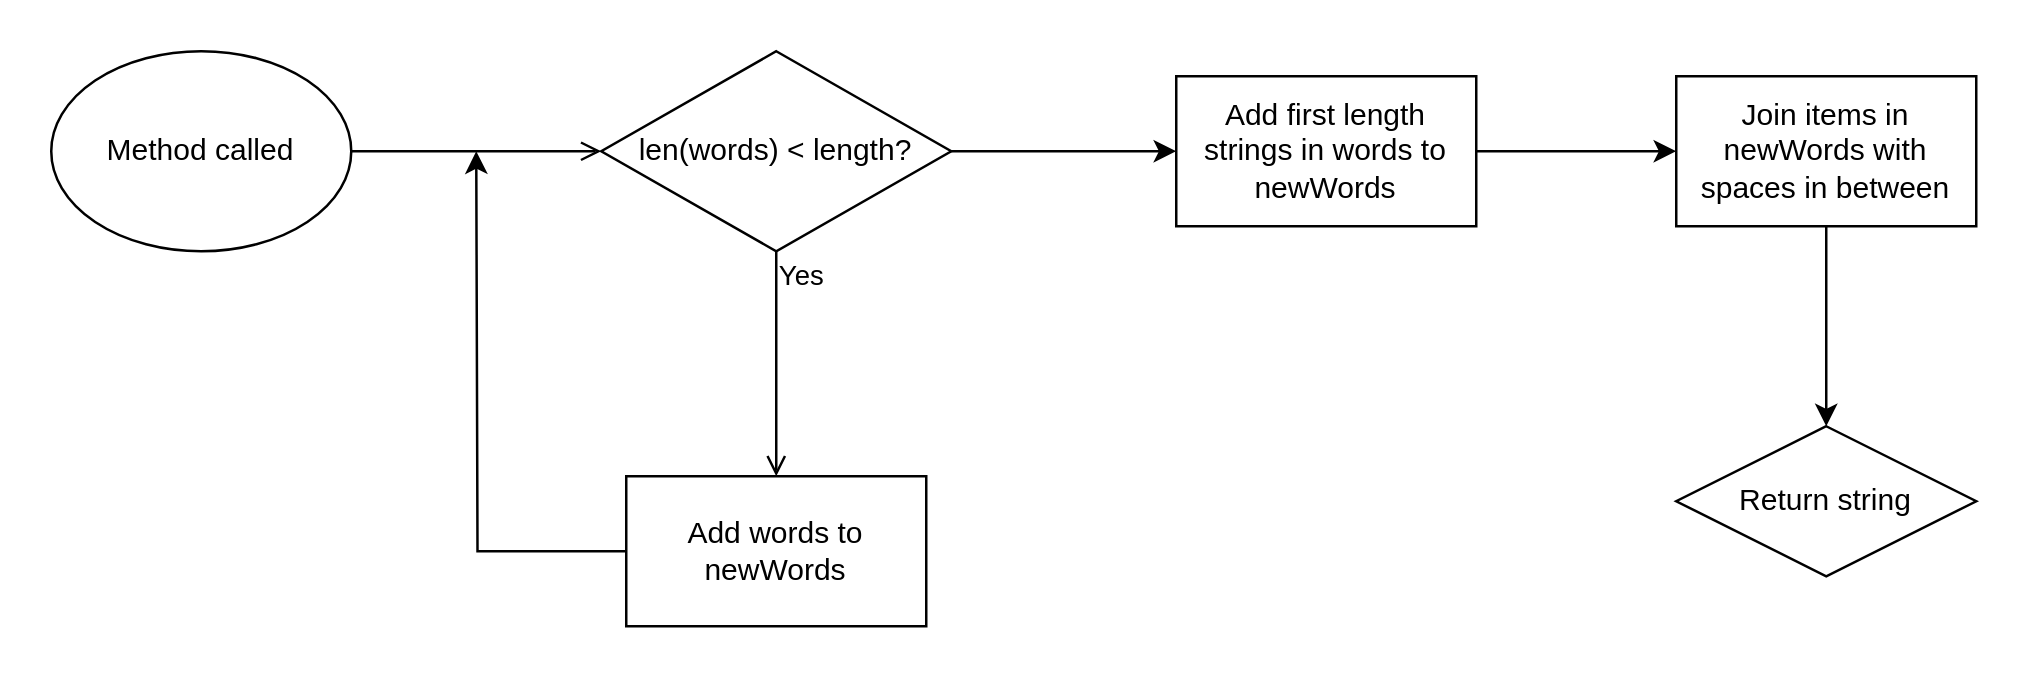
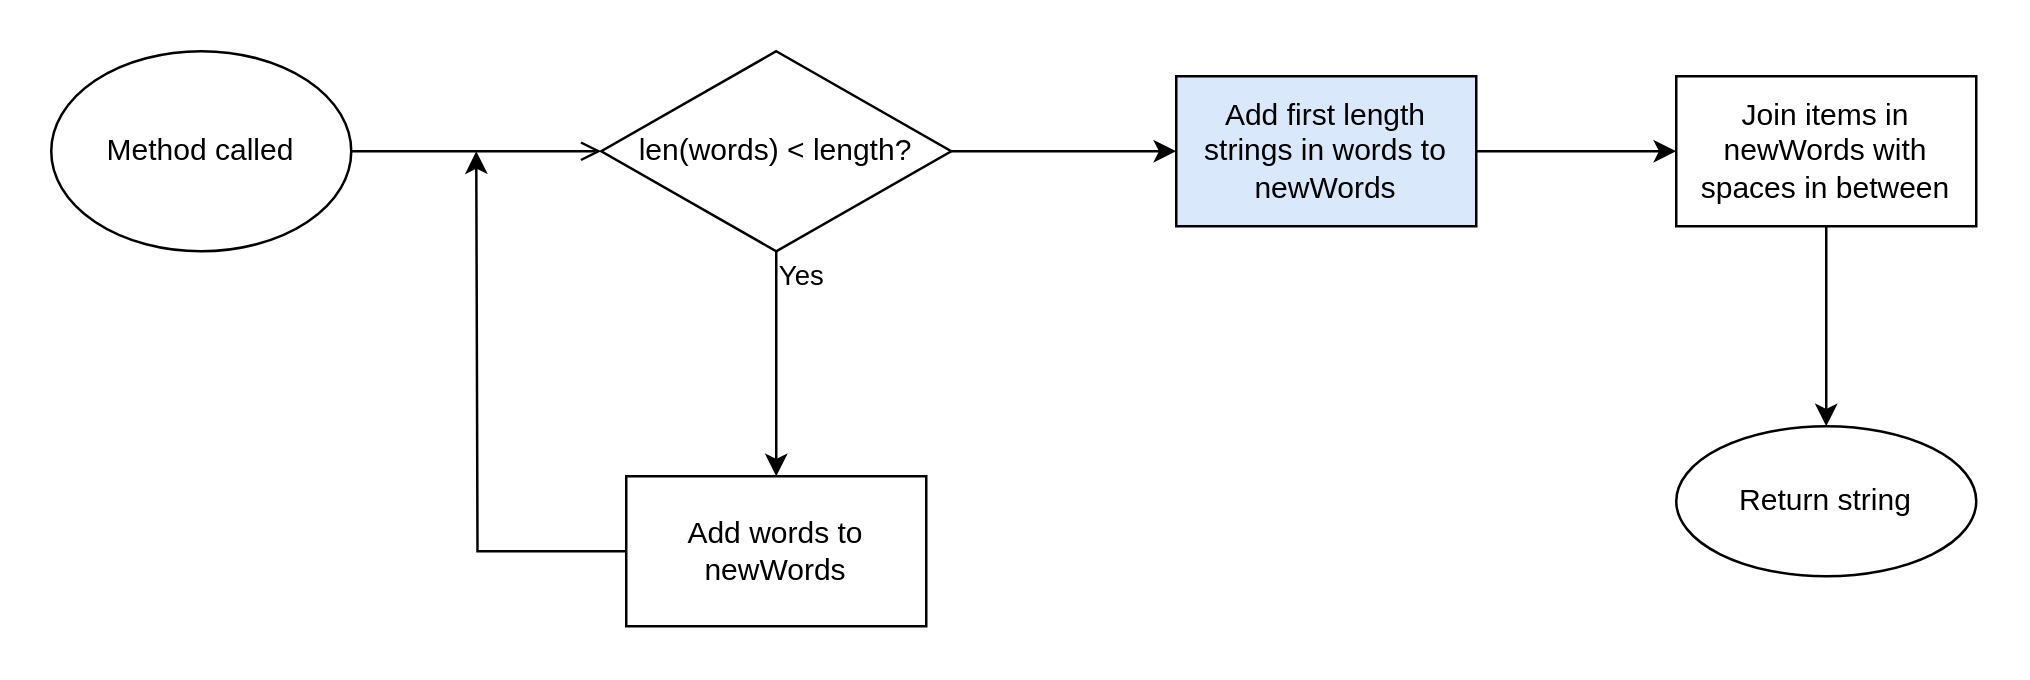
(1326, 151) -> (1326, 151)
(776, 462) -> (776, 458)
(1826, 501) -> (1826, 501)
